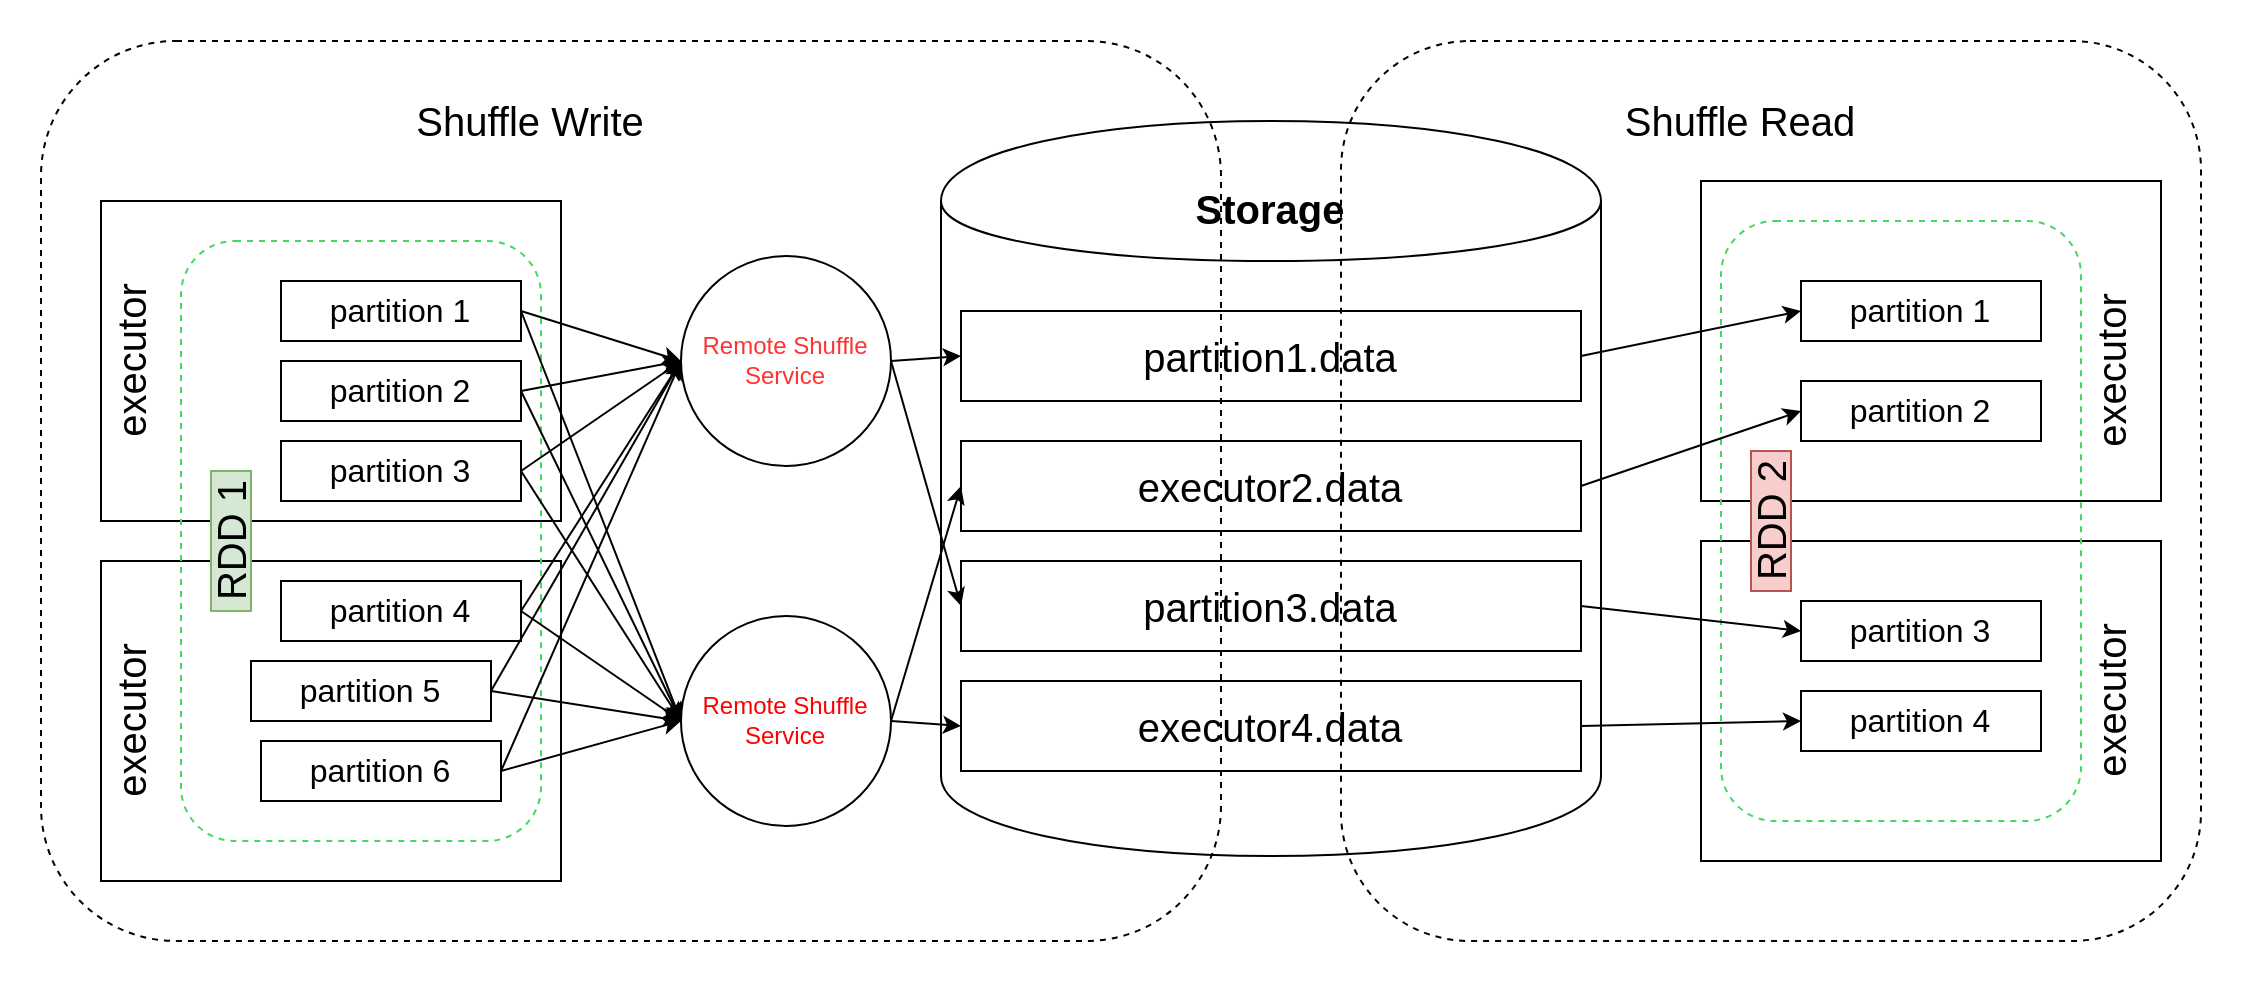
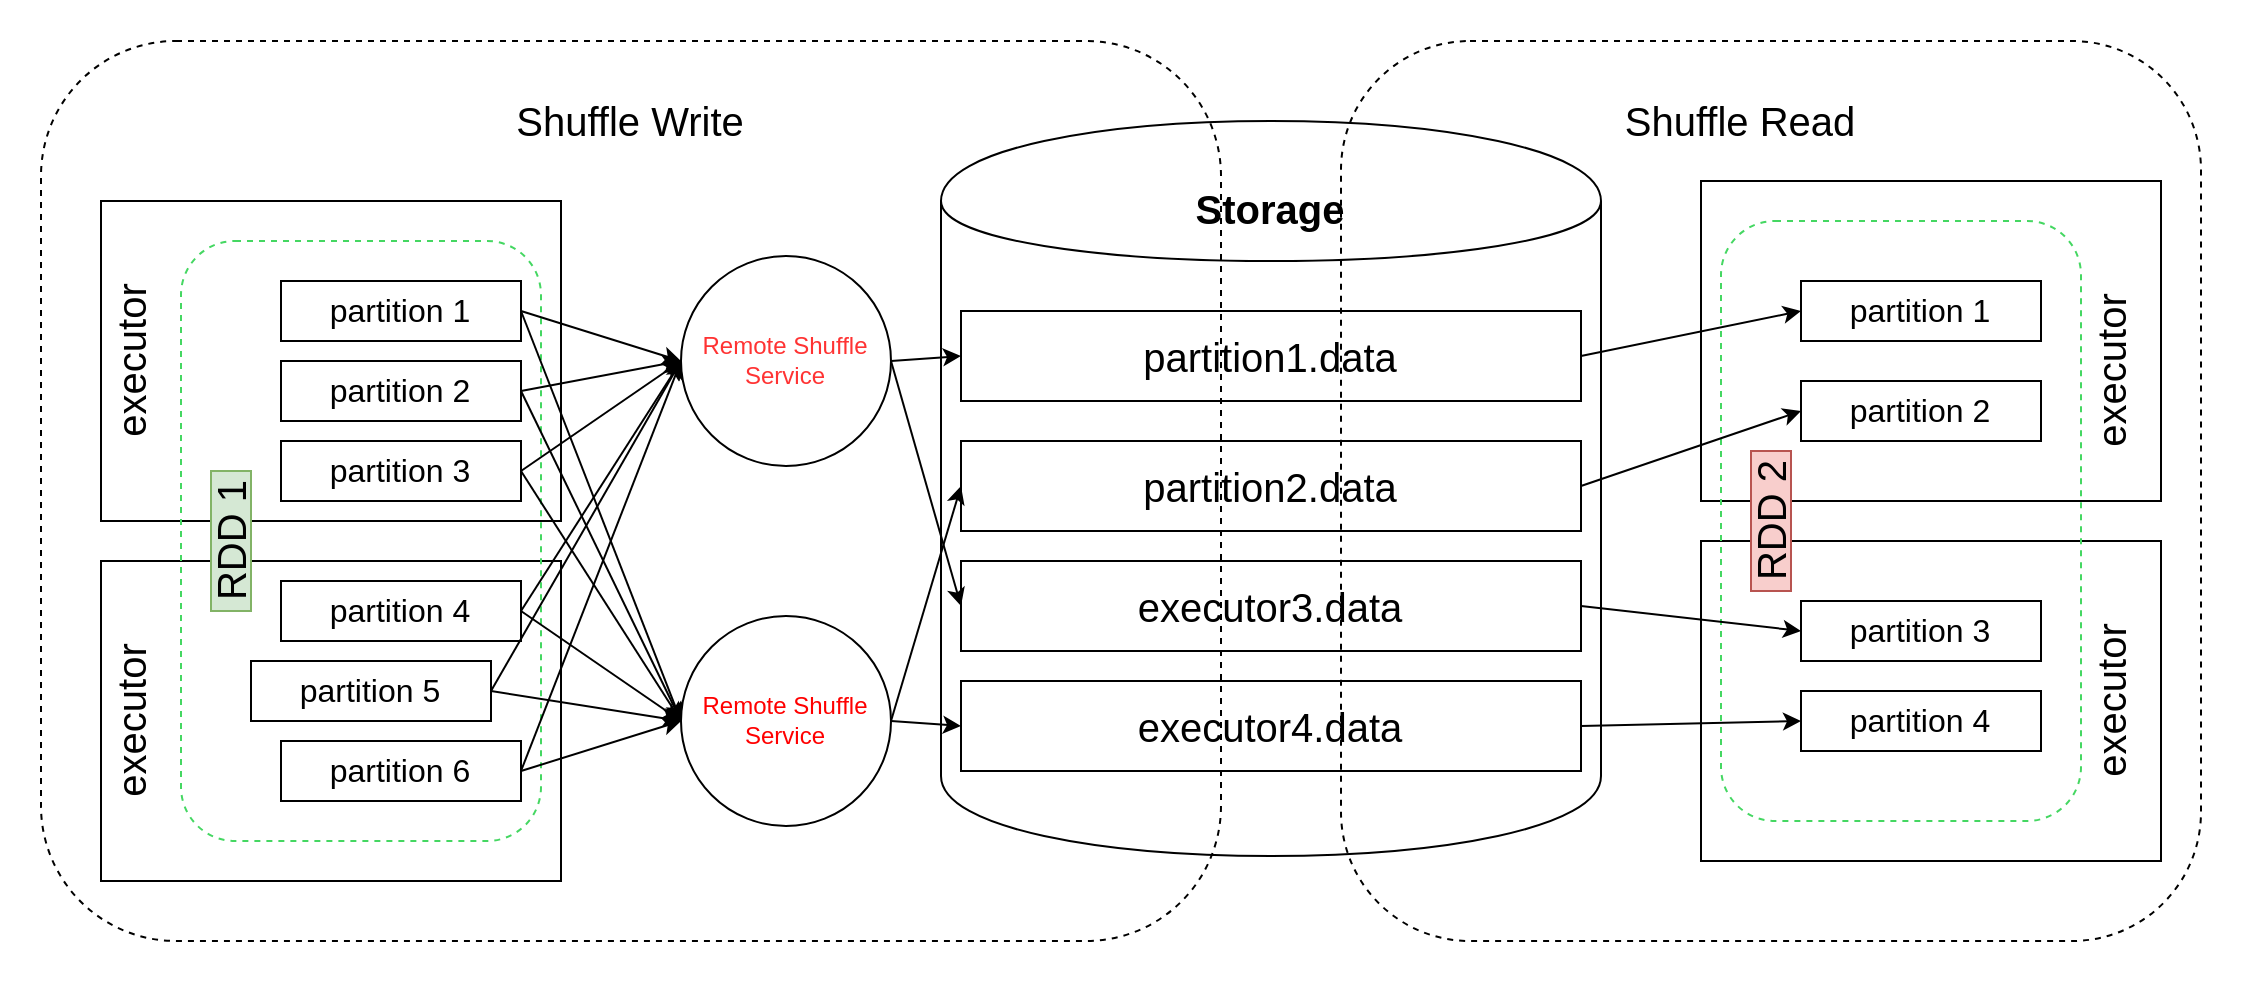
(531, 121) -> (631, 121)
(1271, 487) -> (1271, 487)
(1271, 607) -> (1271, 607)
(381, 771) -> (401, 771)
